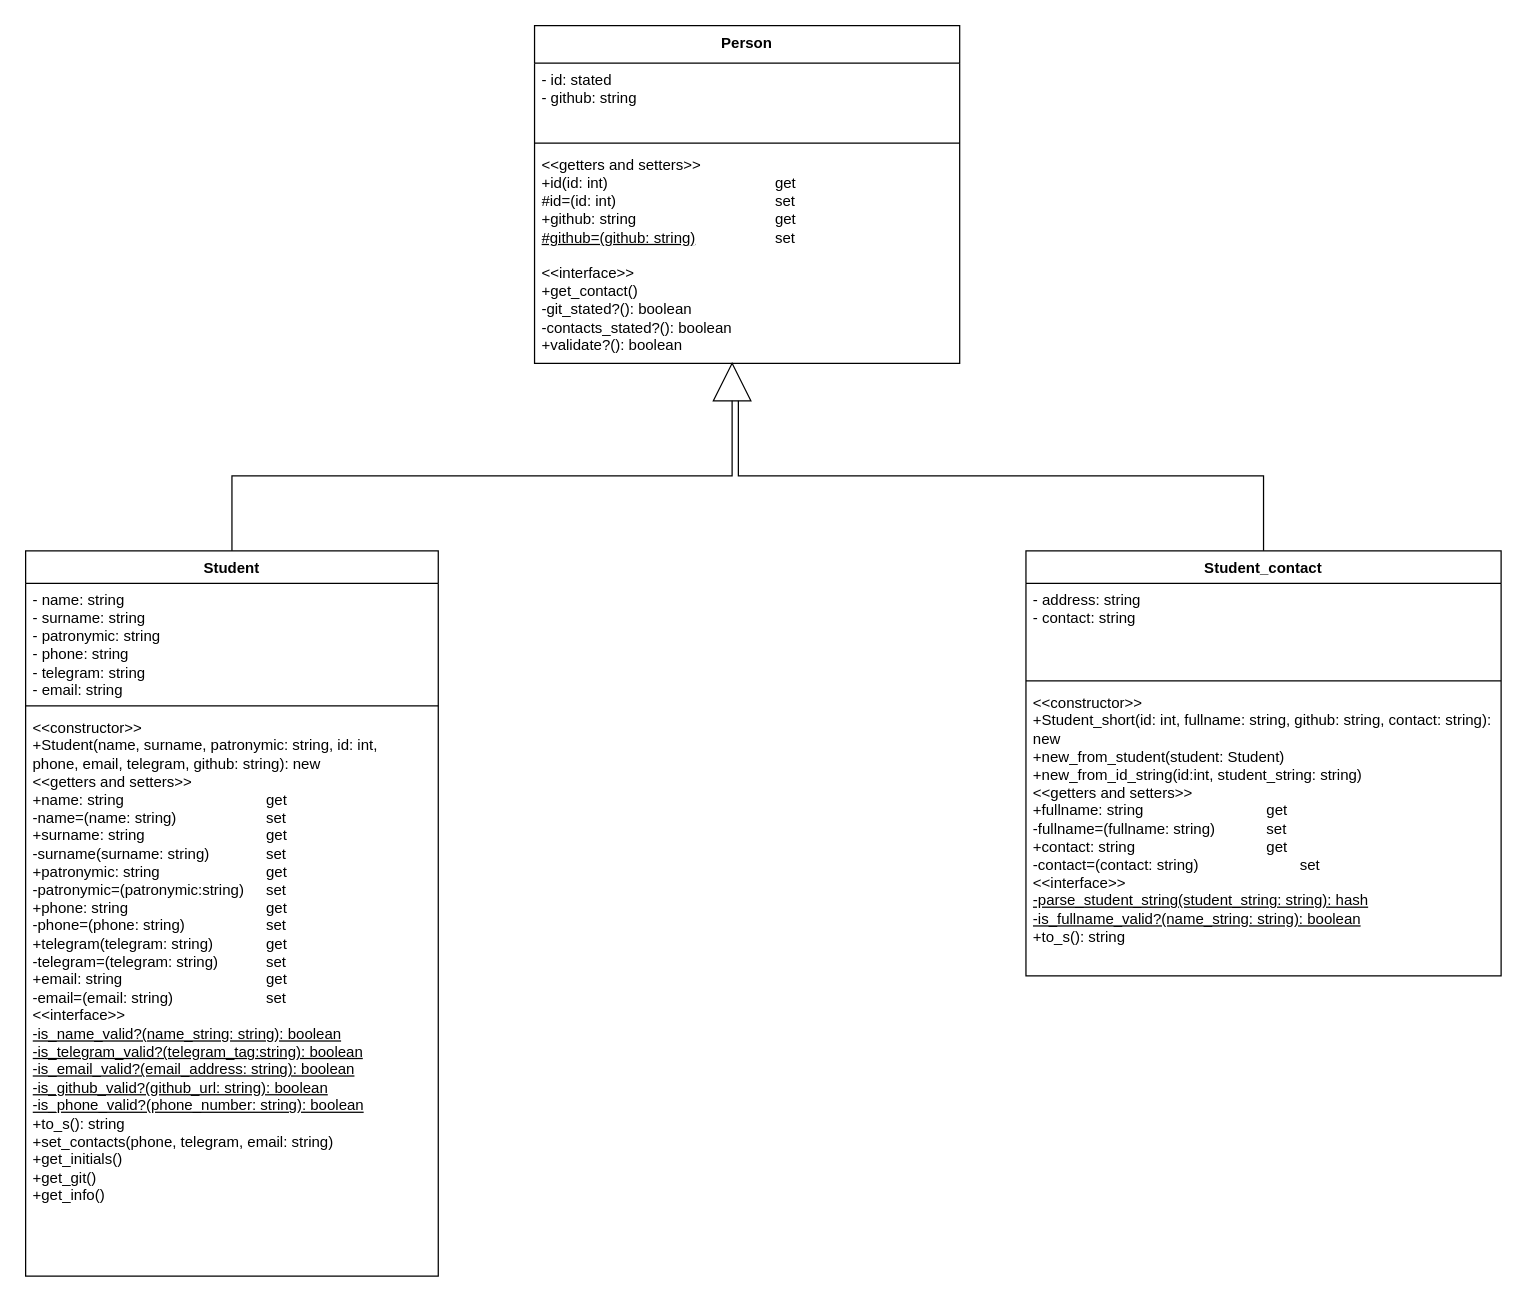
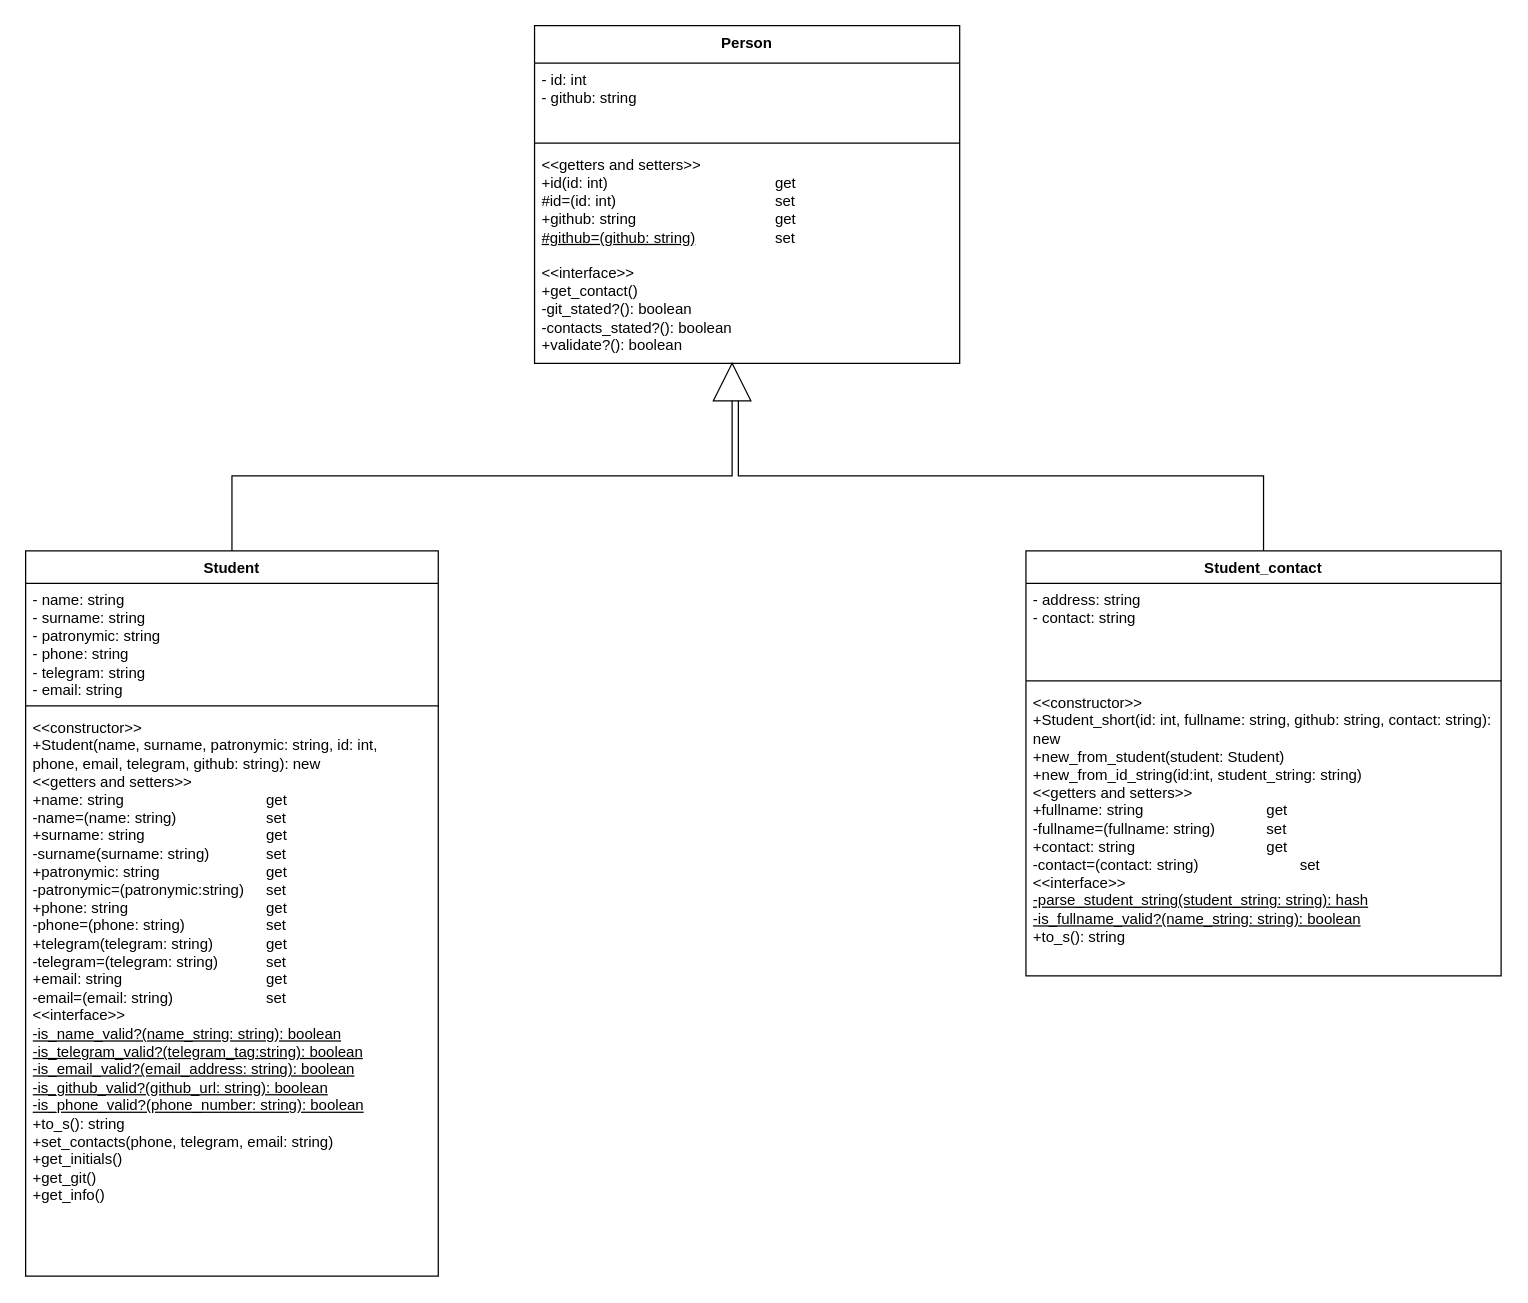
(599, 90) -> (599, 90)
